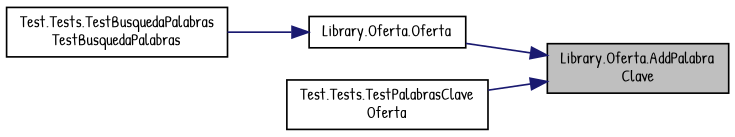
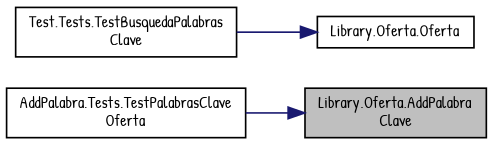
(117, 32) -> (126, 32)
(498, 48) -> none
(387, 105) -> (126, 113)
